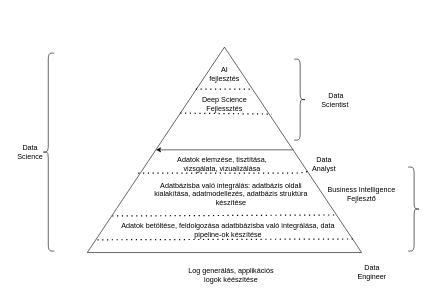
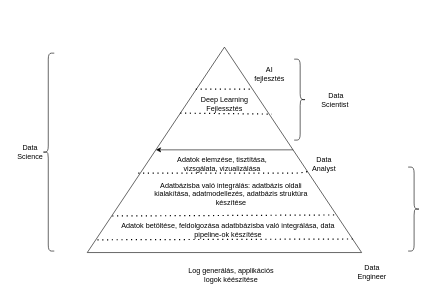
(225, 74) -> (270, 74)
(225, 104) -> (225, 104)
(362, 194) -> none
